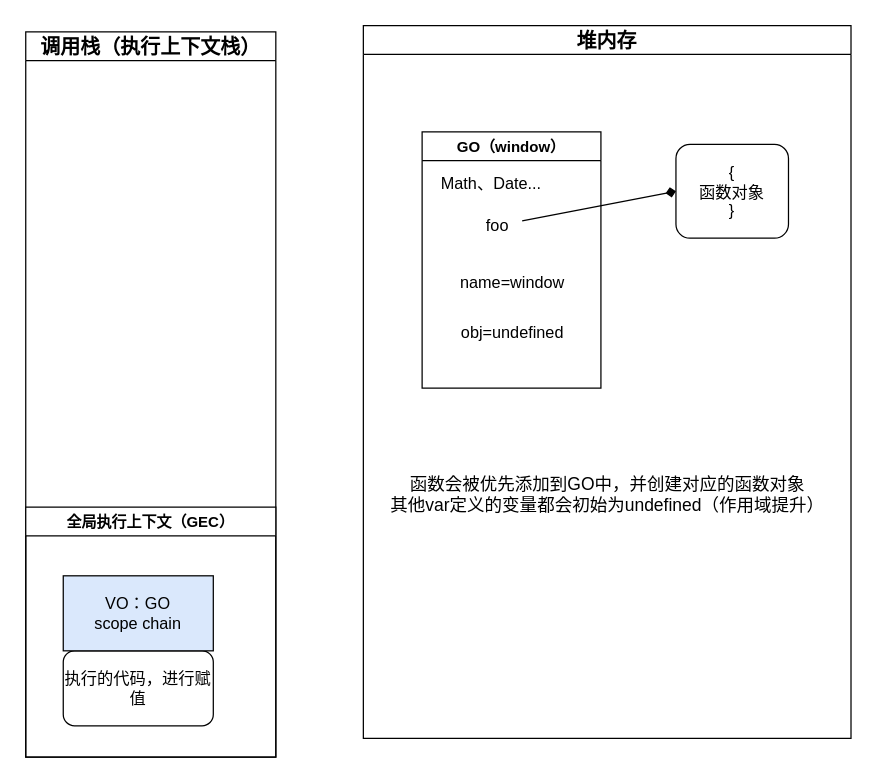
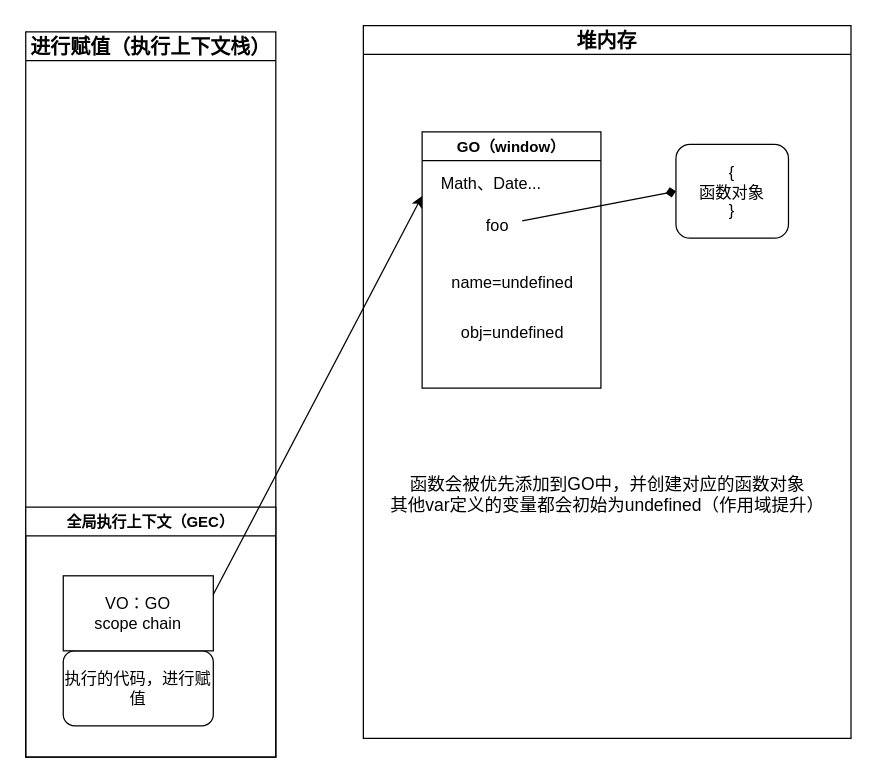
(150, 48) -> (150, 48)
(513, 282) -> (513, 282)
none -> (319, 392)
(138, 613) -> (138, 613)
